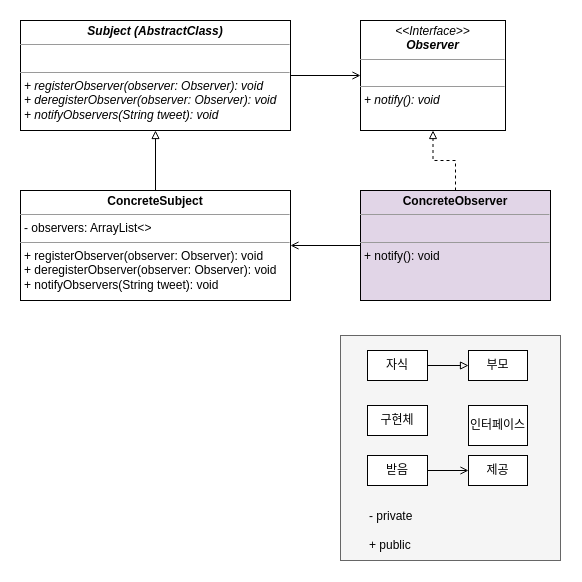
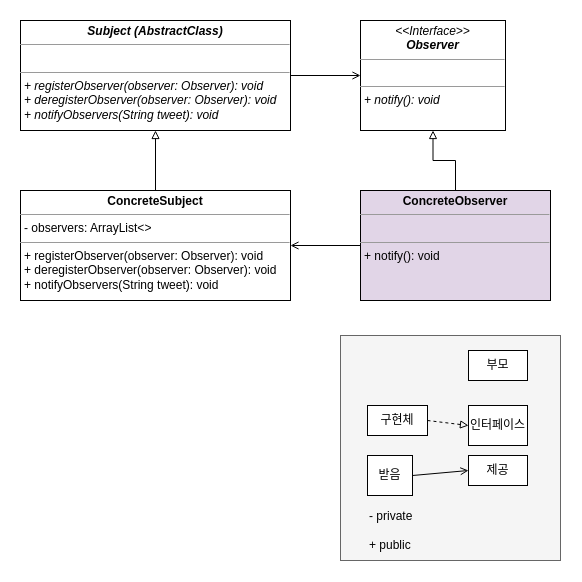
(448, 161) -> (448, 161)
(398, 366) -> none
(444, 366) -> none
none -> (443, 422)
(398, 471) -> (390, 476)
